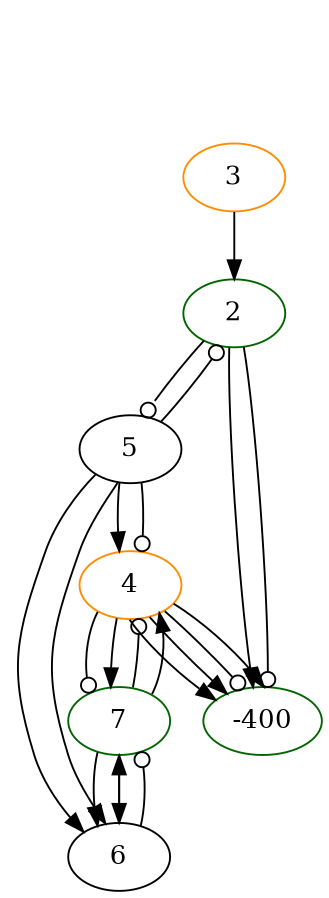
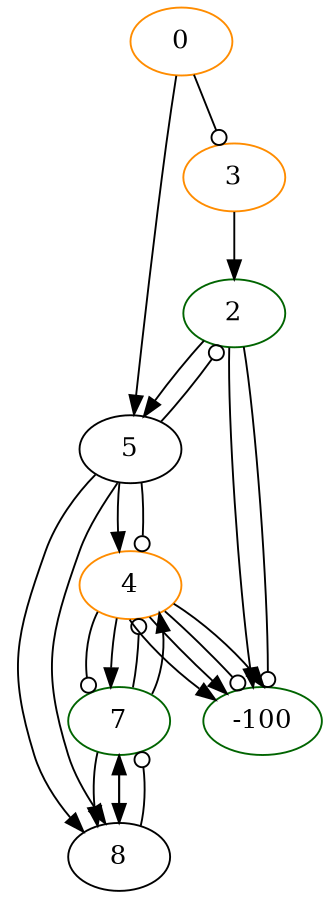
none -> (181, 42)
(179, 370) -> (179, 370)
(263, 721) -> (263, 721)
(119, 857) -> (119, 857)
